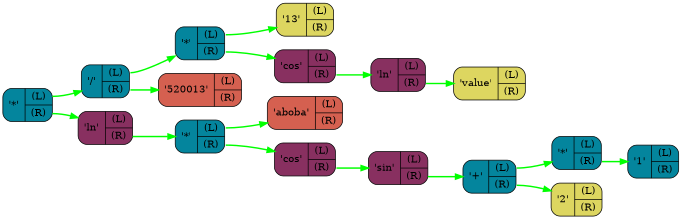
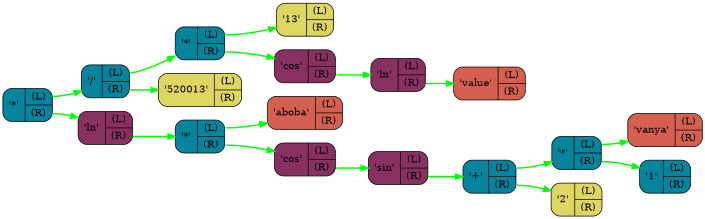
(489, 83) -> (489, 83)
(200, 90) -> (200, 90)
none -> (665, 130)
